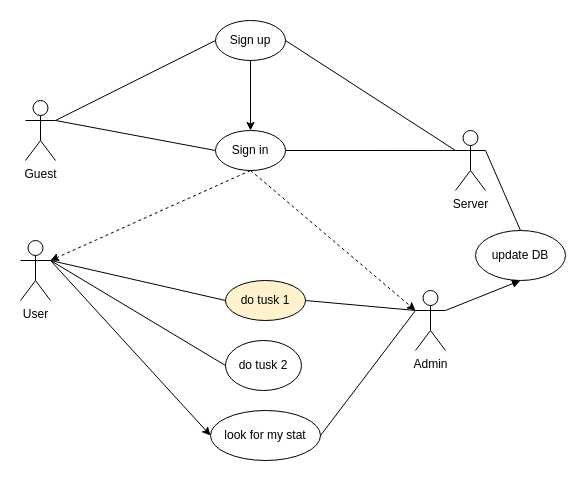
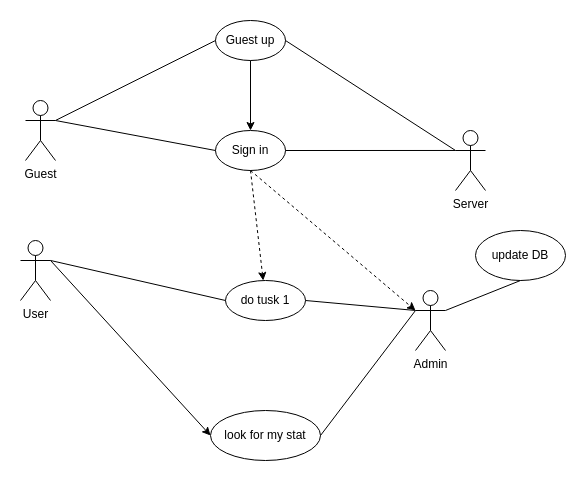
(251, 41) -> (251, 41)
(503, 191) -> none
(152, 215) -> (257, 224)
(512, 284) -> (516, 282)
(266, 301) -> (266, 301)
(141, 315) -> none
(264, 366) -> none
